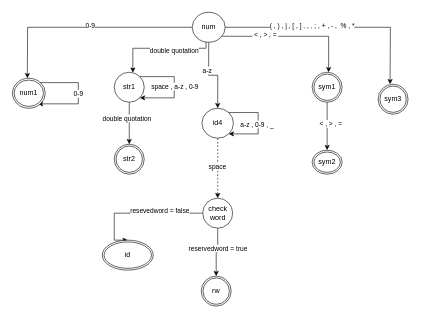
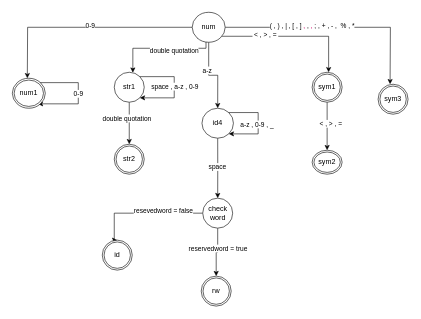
(218, 164) -> (218, 164)
(128, 255) -> (117, 255)
